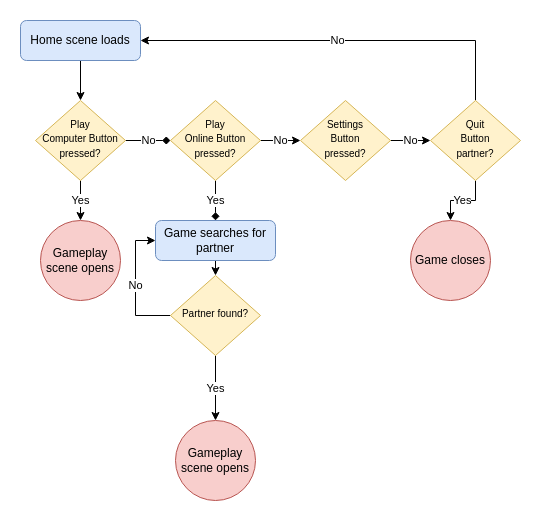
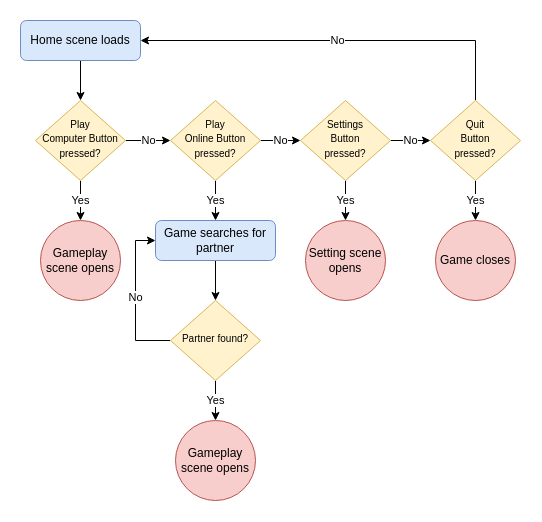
(476, 139) -> (476, 139)
(162, 141) -> (162, 141)
none -> (346, 197)
(216, 211) -> (216, 212)
none -> (346, 261)
(451, 261) -> (476, 261)
(216, 316) -> (216, 341)
